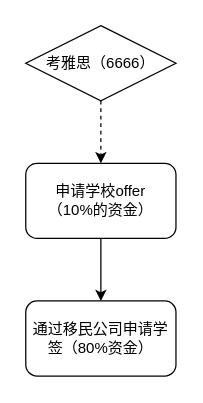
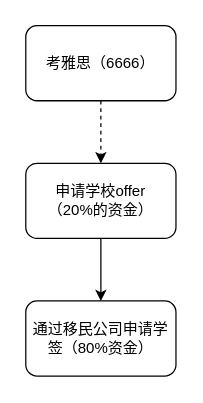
(101, 63) -> (101, 63)
(101, 201) -> (101, 201)
